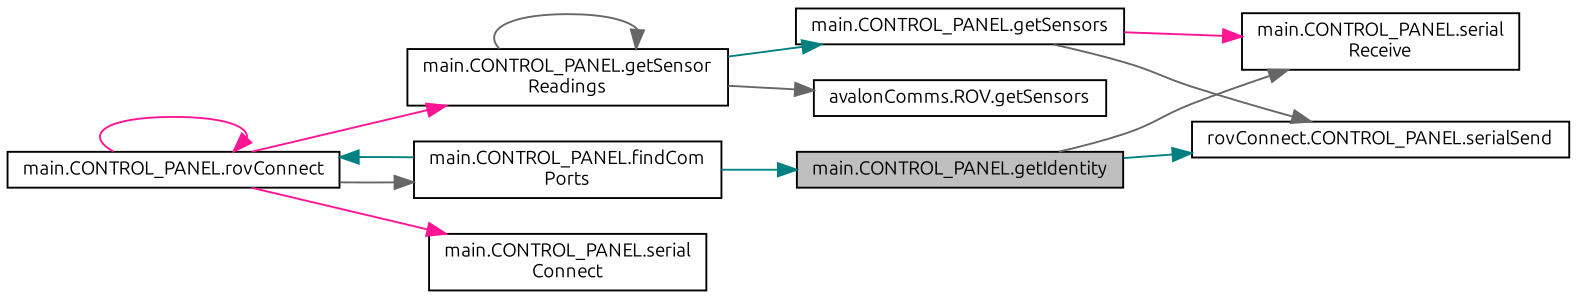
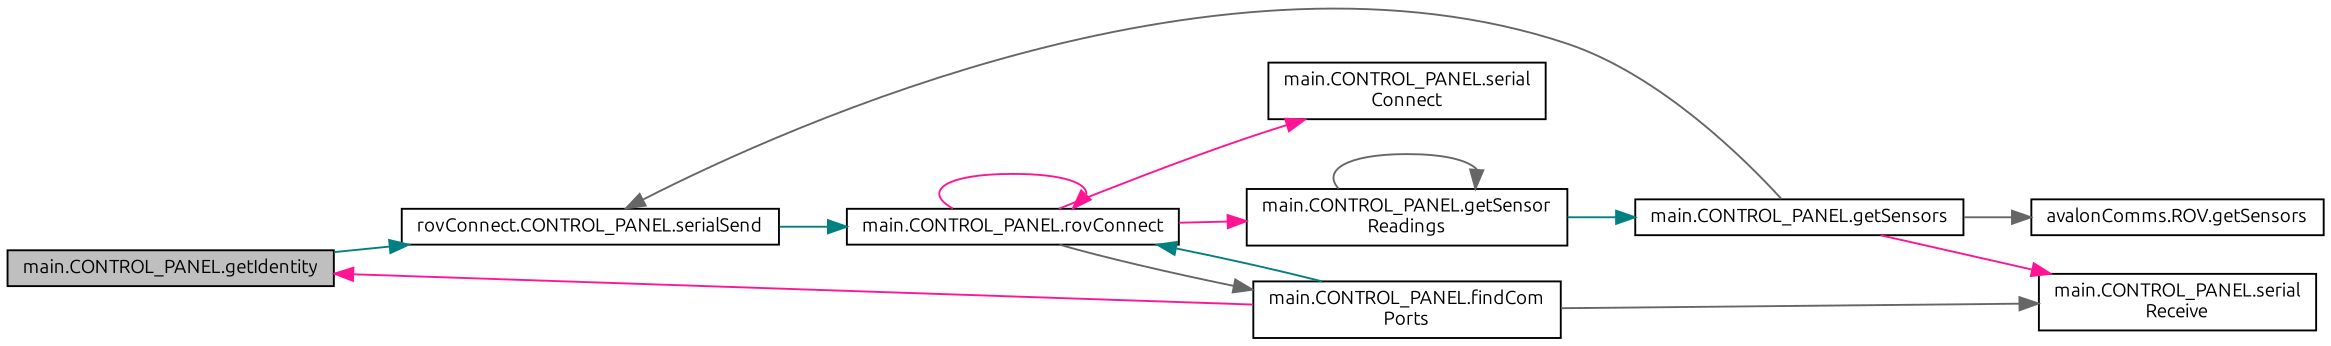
(761, 88) -> (1988, 217)
(1165, 116) -> (1790, 306)
(749, 170) -> (803, 289)
none -> (804, 227)
